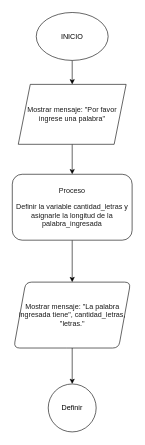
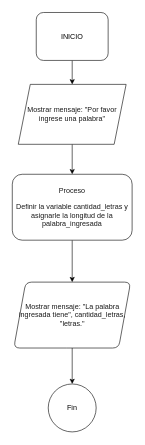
(72, 36) -> (72, 36)
(72, 408) -> (72, 408)
